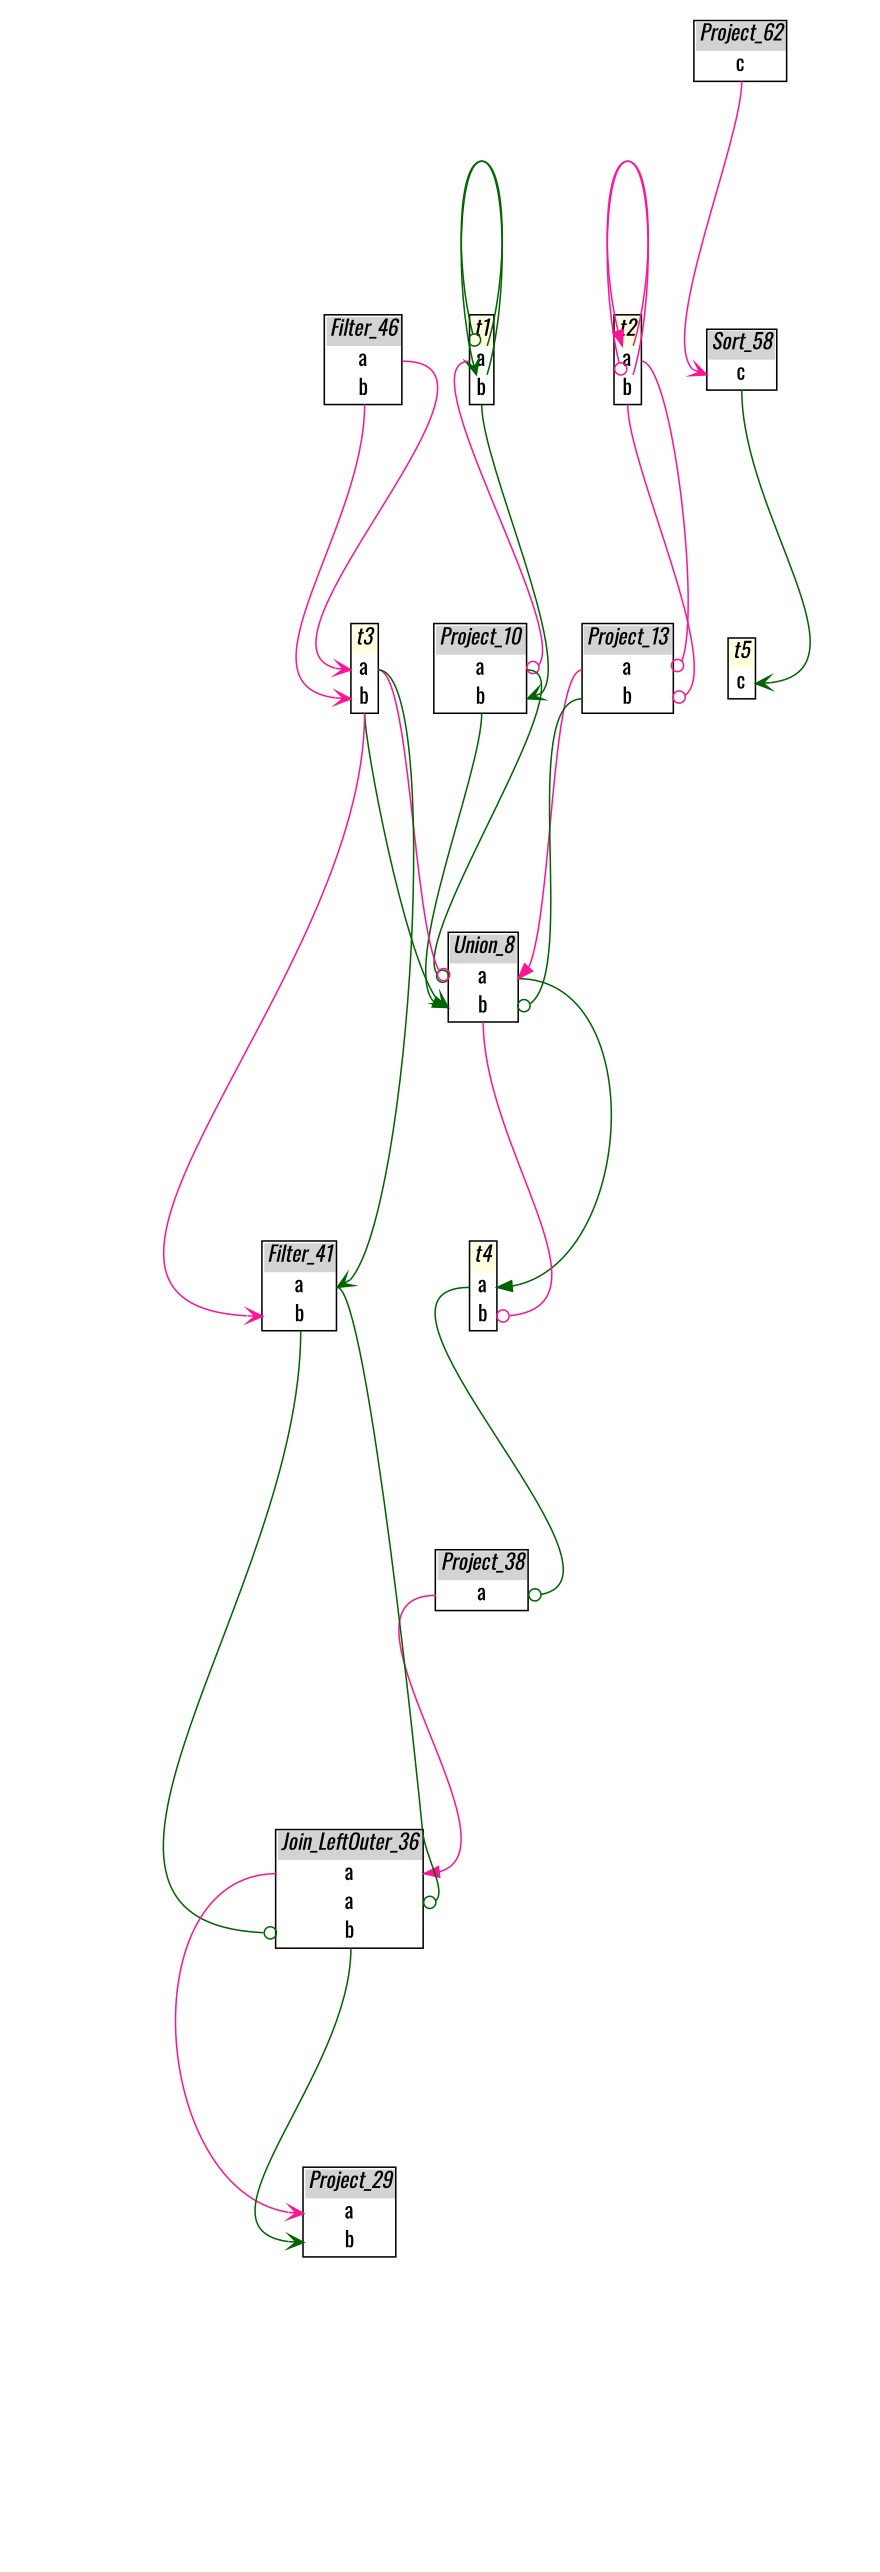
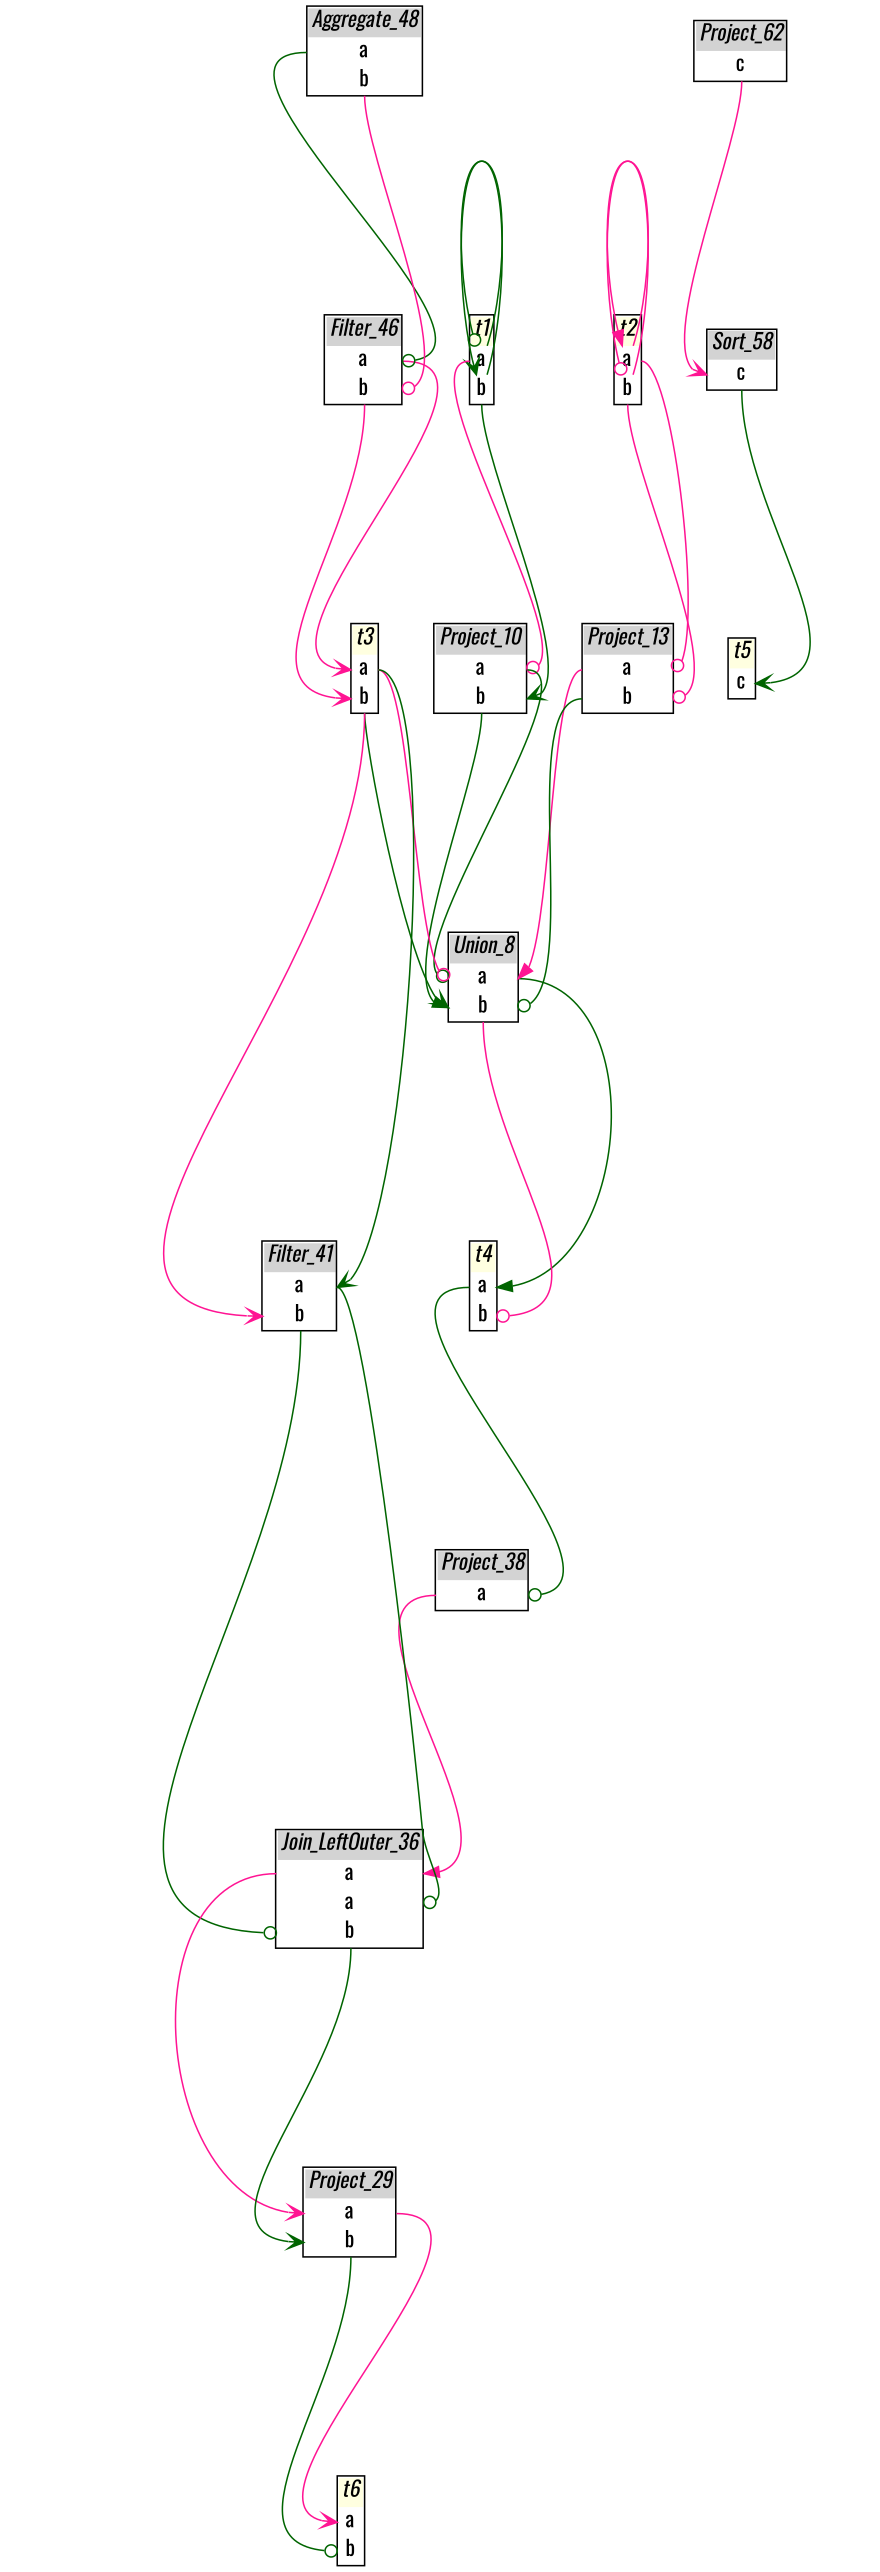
none -> (365, 51)
none -> (351, 2521)
